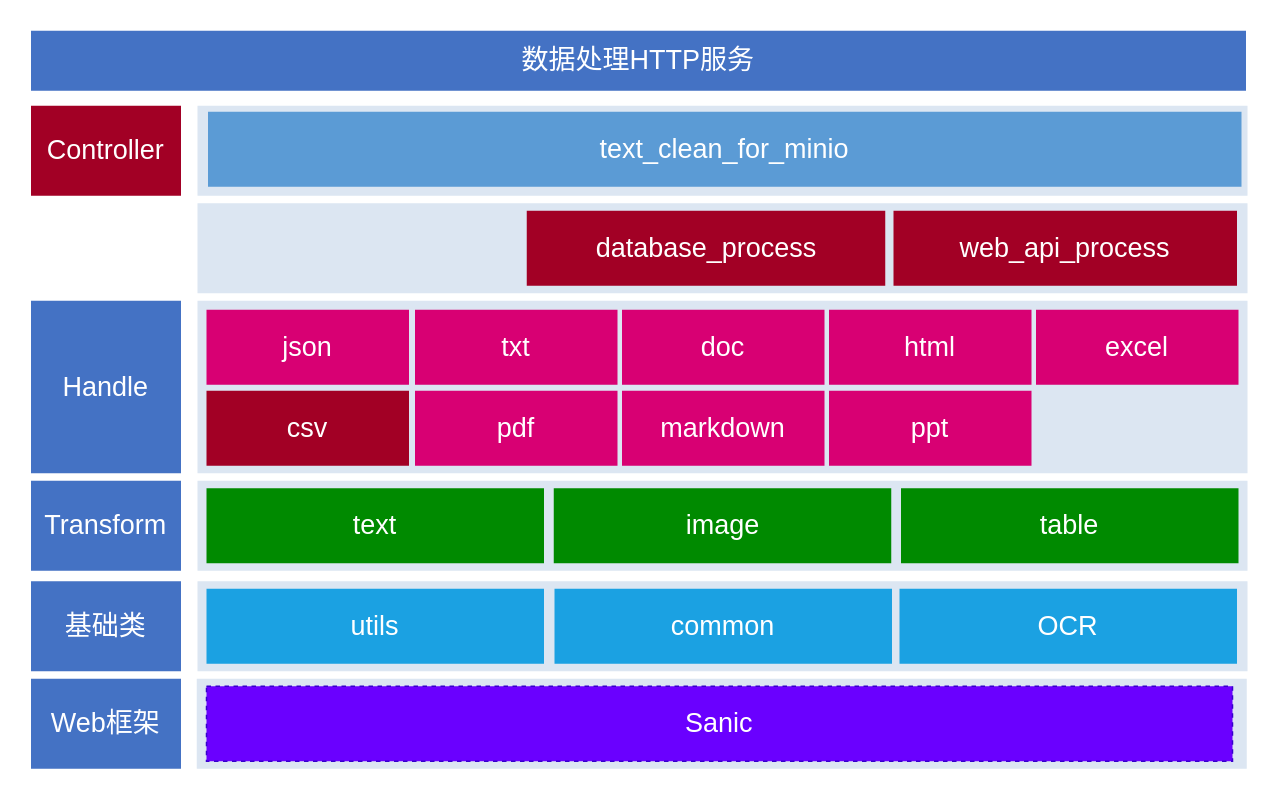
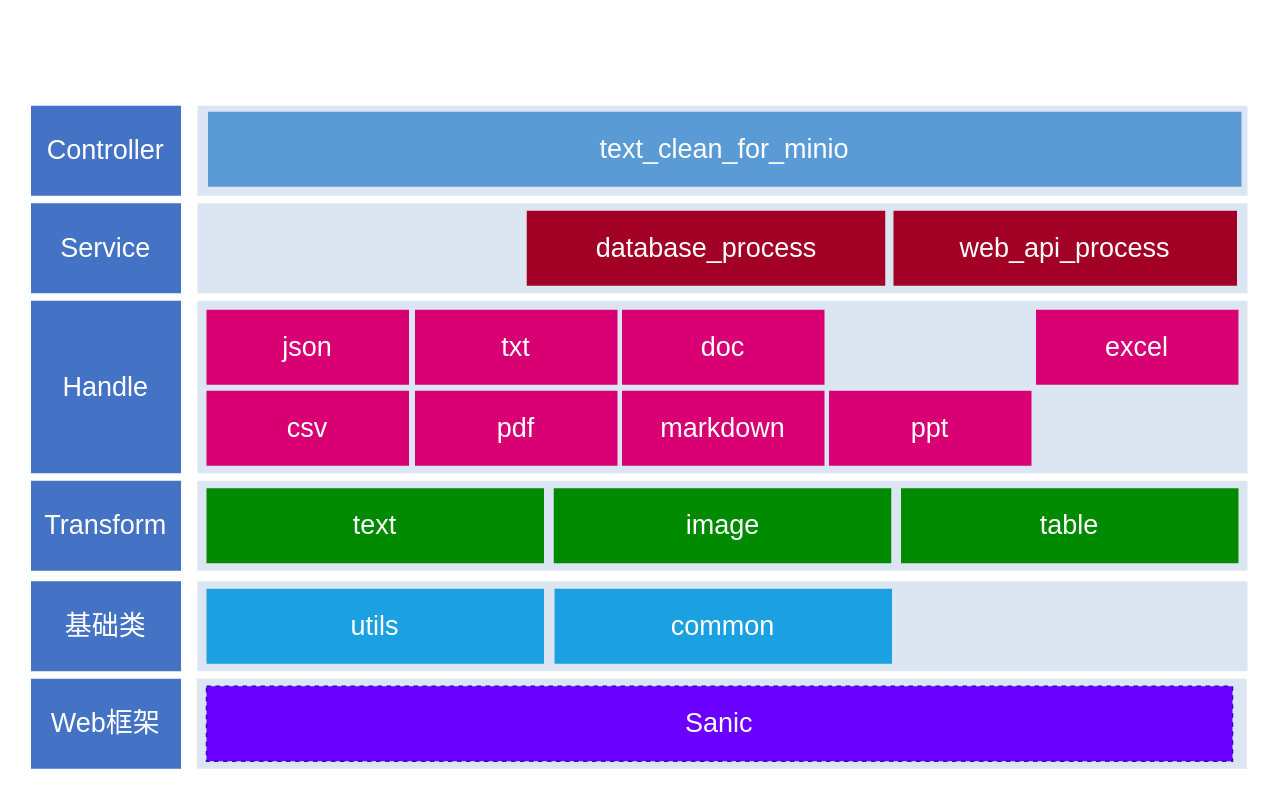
(638, 61) -> none
(106, 151) -> (106, 151)
none -> (106, 248)
(930, 347) -> none
(308, 428) -> (308, 428)
(1068, 626) -> none
